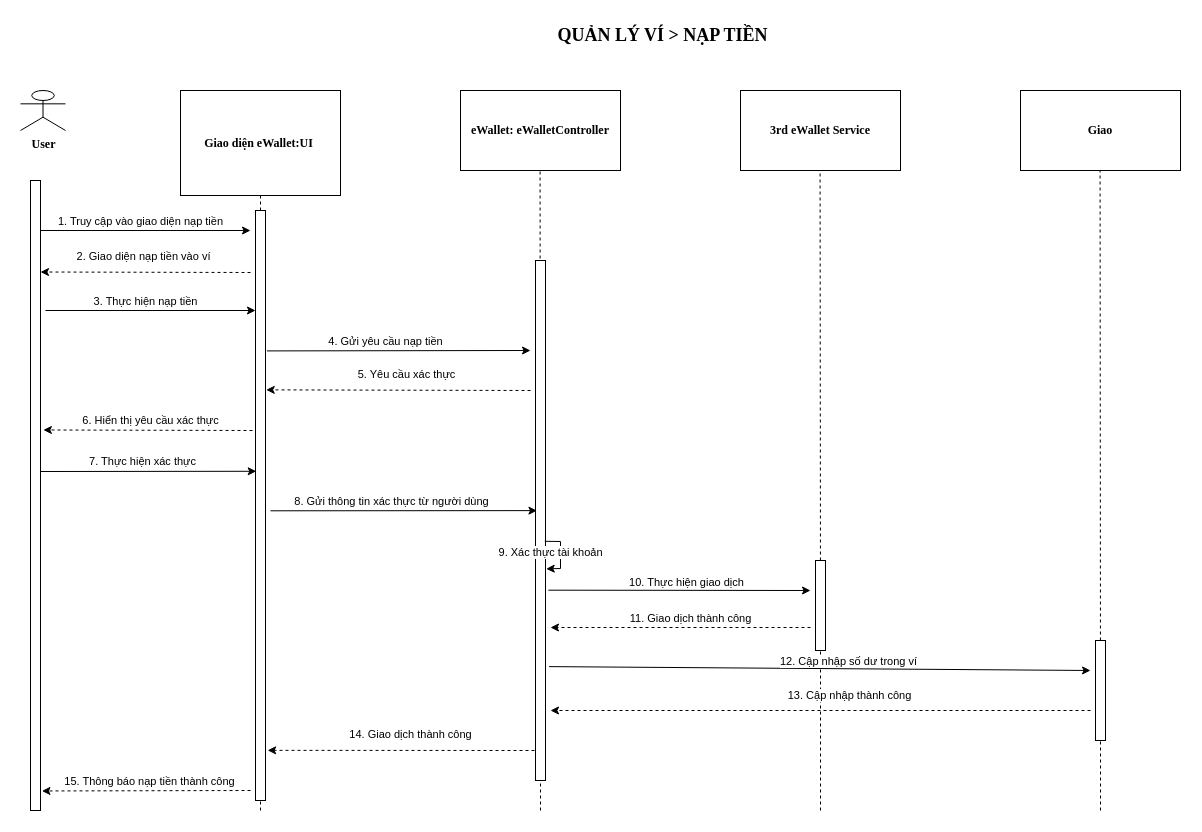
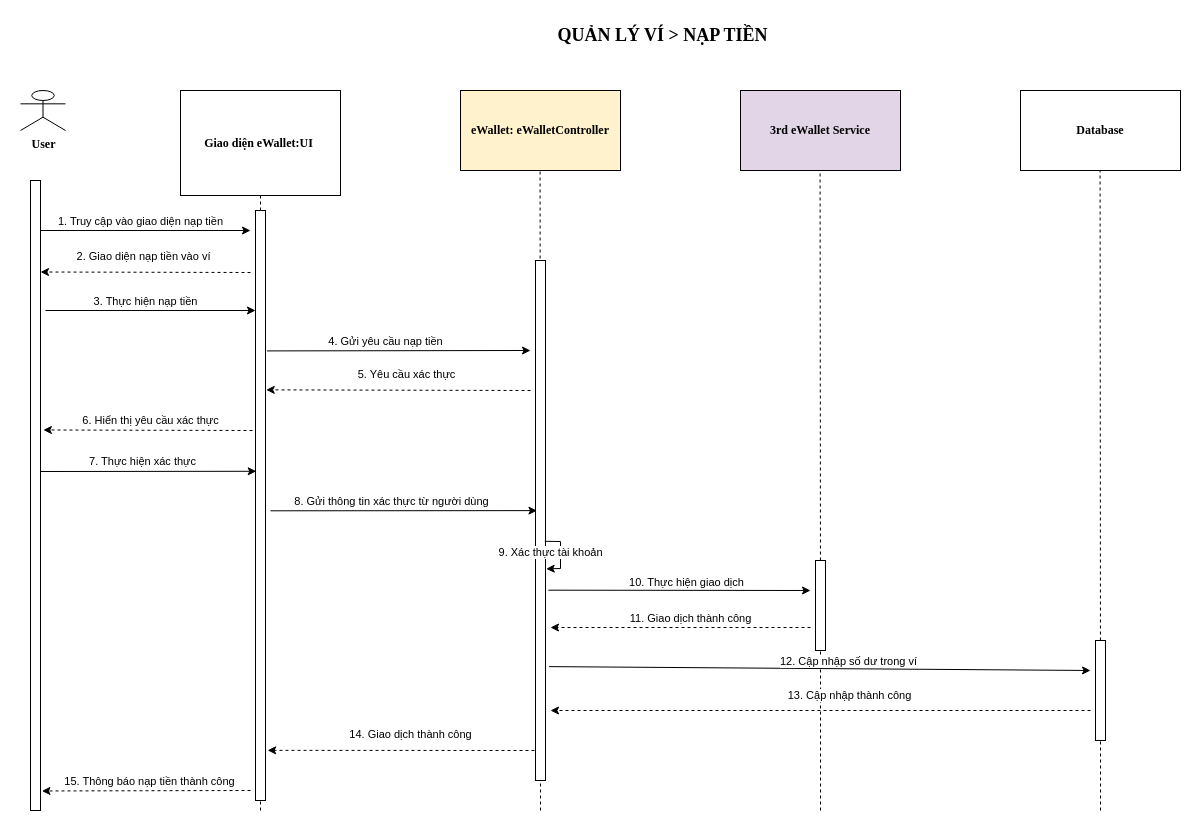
(541, 131) -> (541, 131)
(821, 131) -> (821, 131)
(1101, 131) -> (1101, 131)
